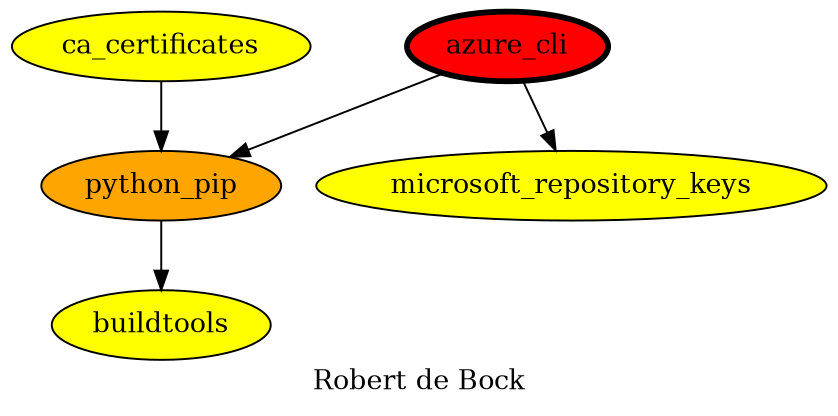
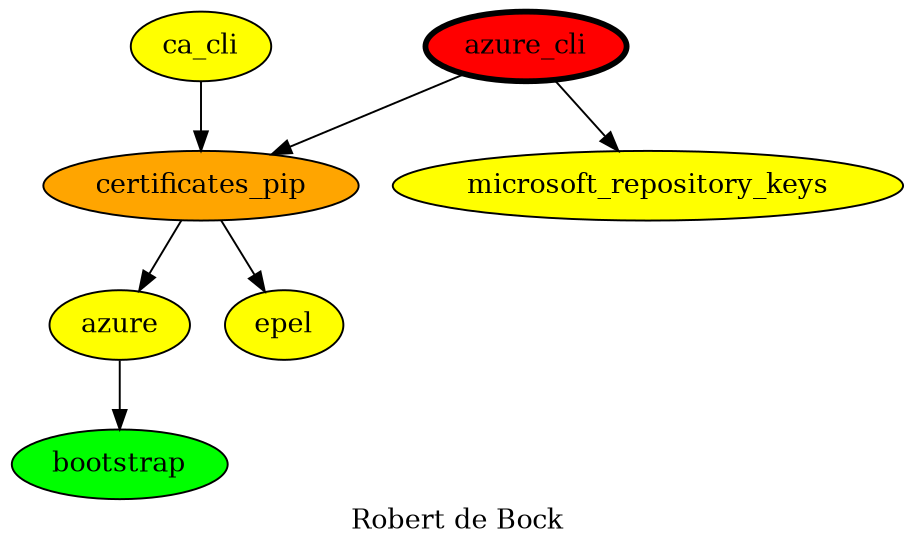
(161, 46) -> (201, 46)
(161, 186) -> (201, 186)
(161, 325) -> (120, 325)
none -> (284, 325)
none -> (120, 464)
